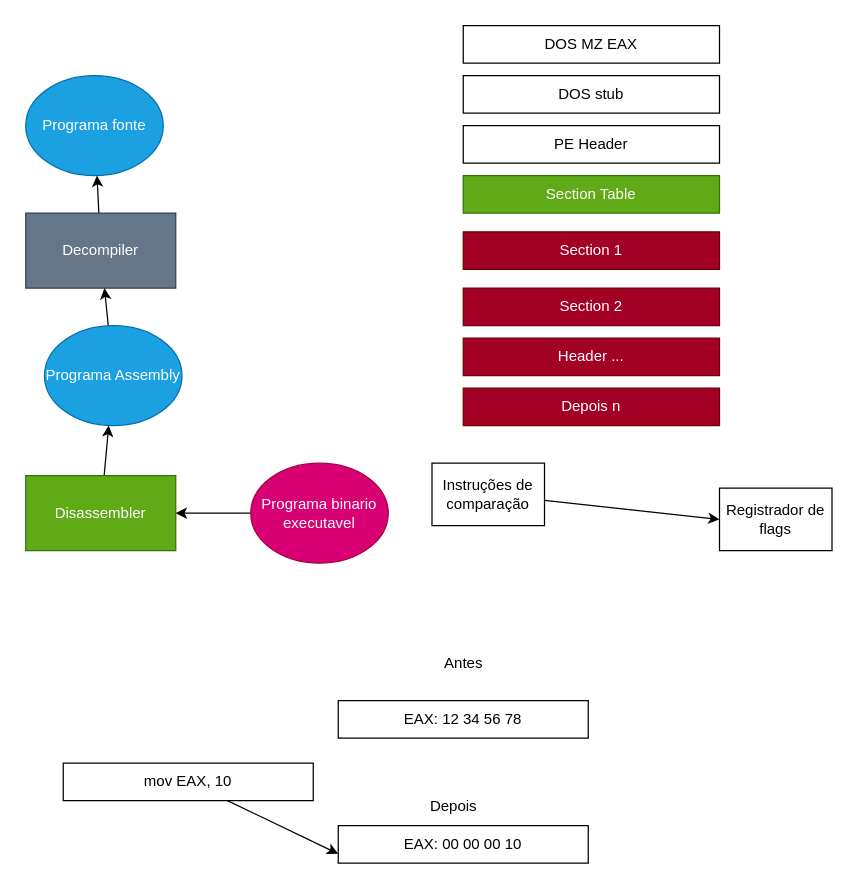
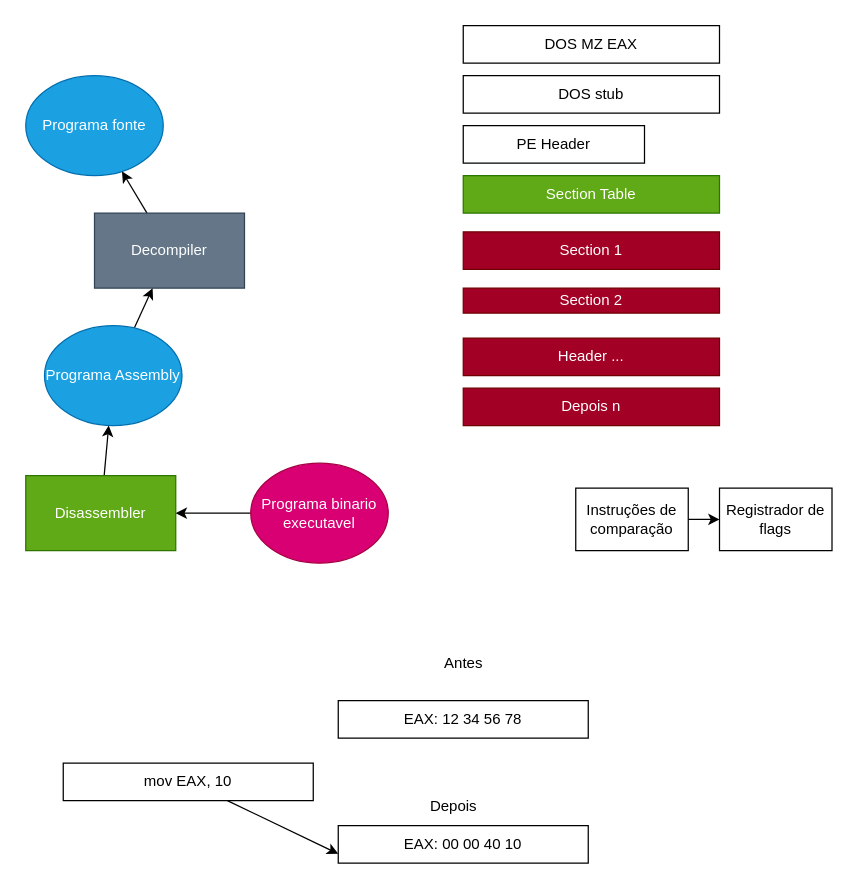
(591, 144) -> (554, 144)
(101, 251) -> (169, 251)
(591, 307) -> (591, 301)
(488, 494) -> (632, 519)
(463, 844) -> (463, 844)
